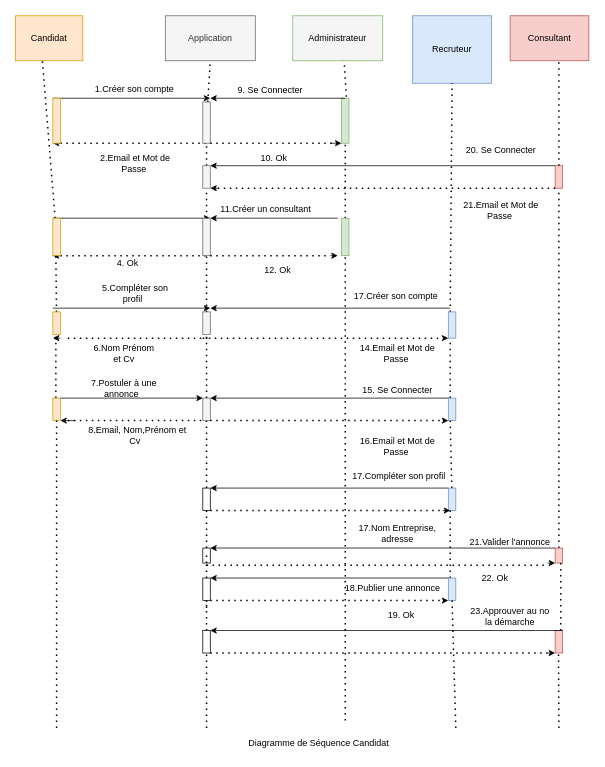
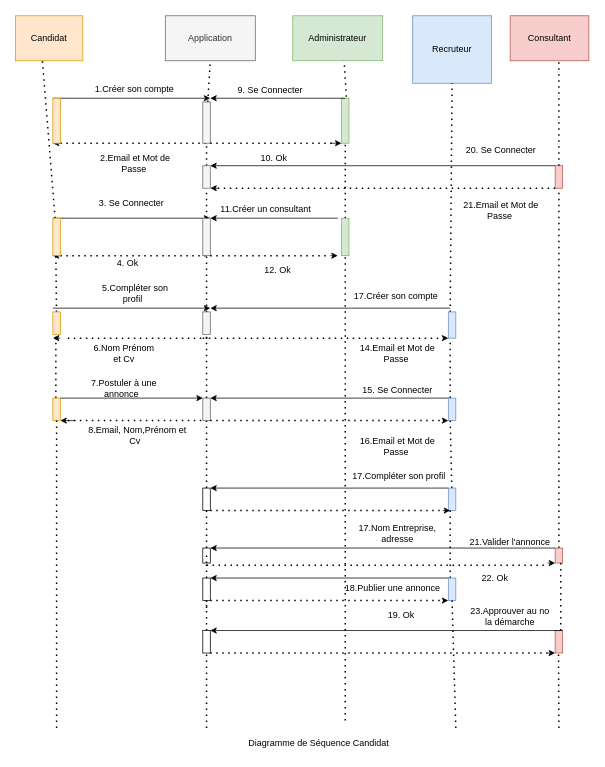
(338, 38) -> (338, 38)
none -> (132, 203)
